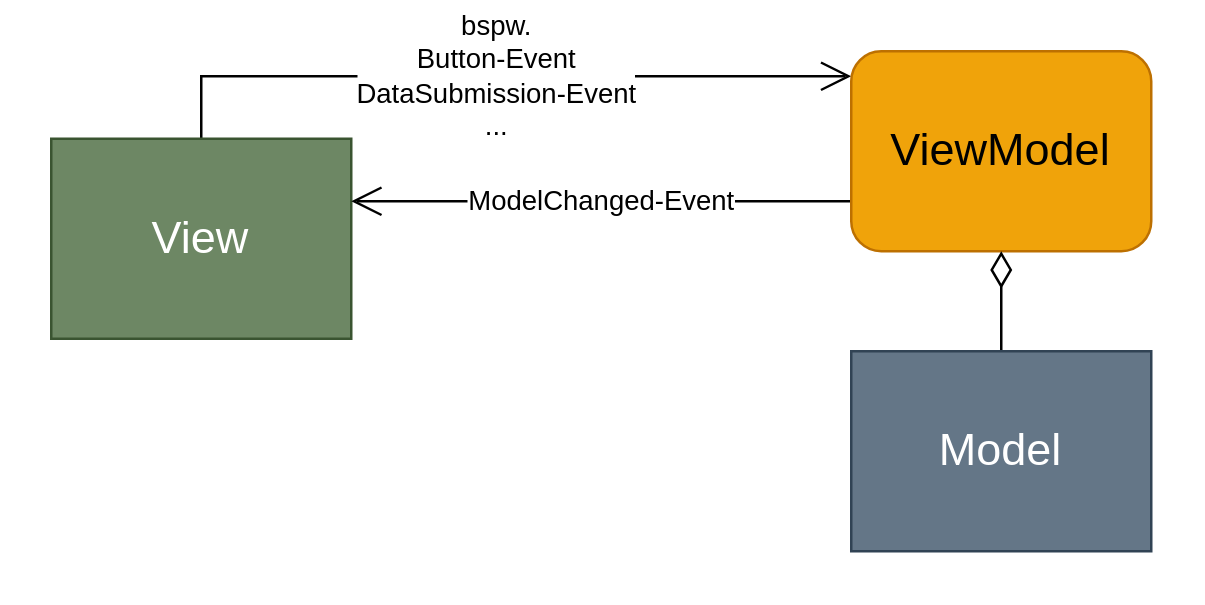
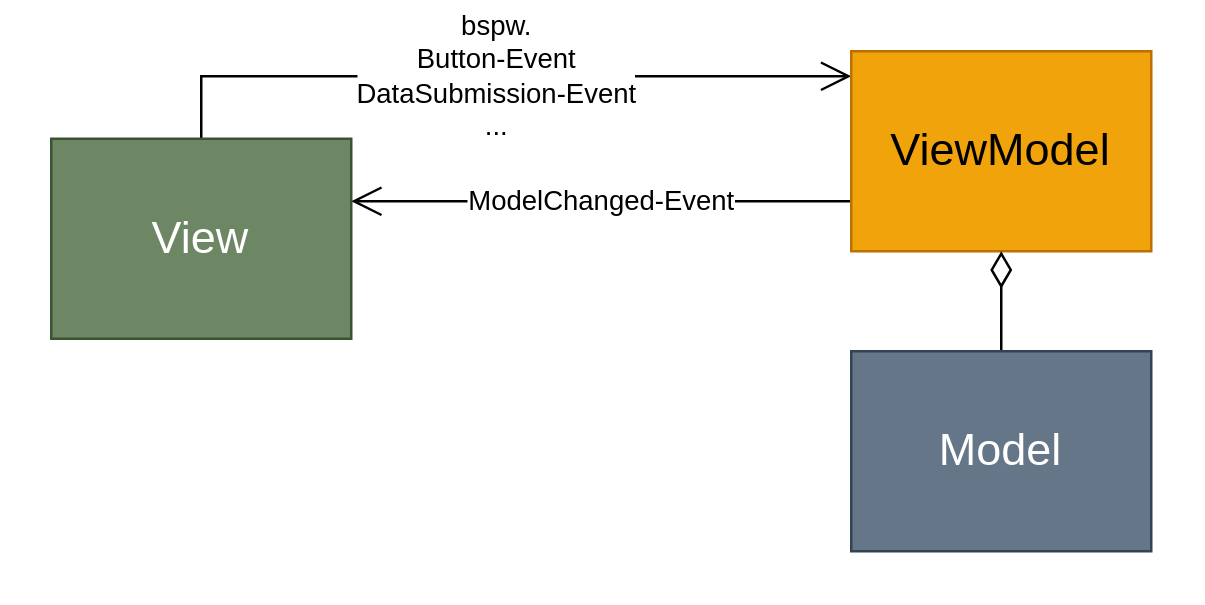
(1001, 151) -> (1001, 151)
